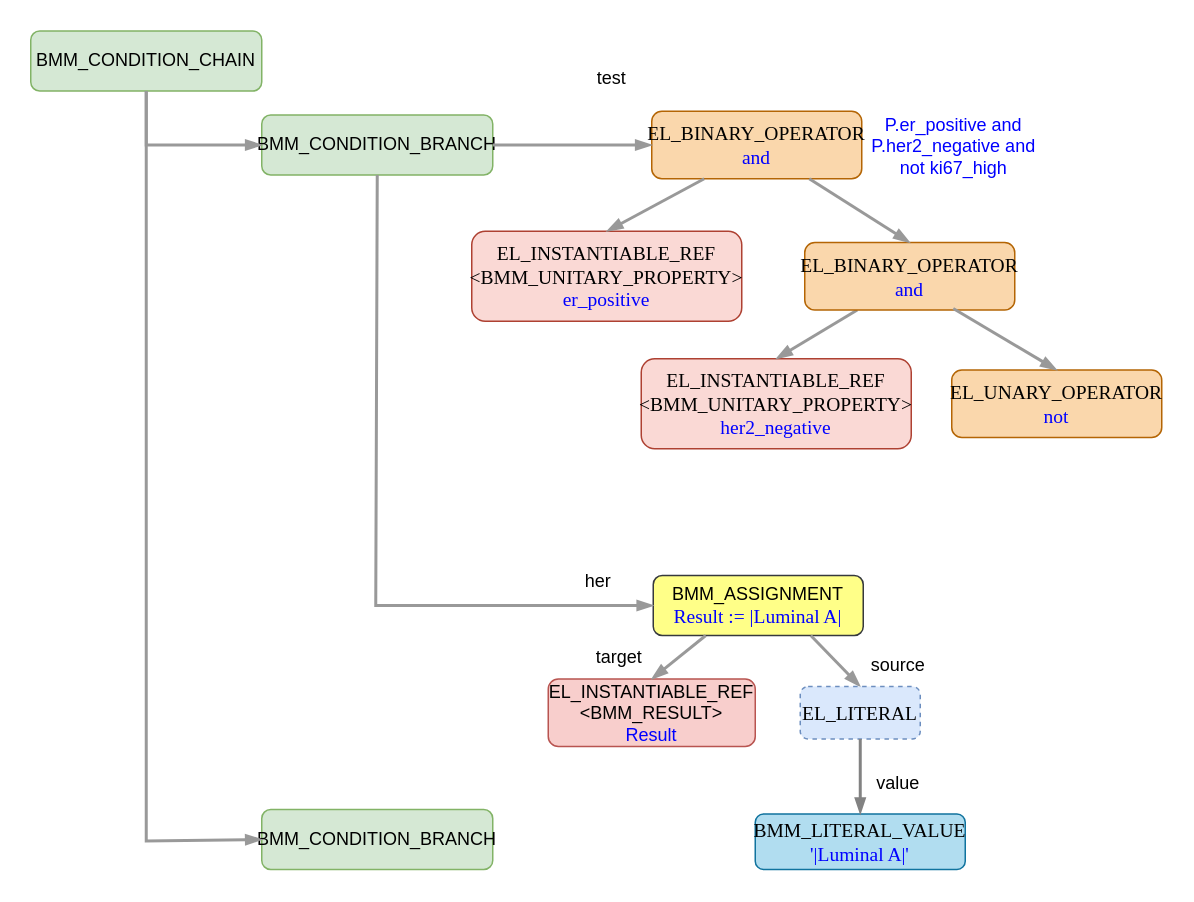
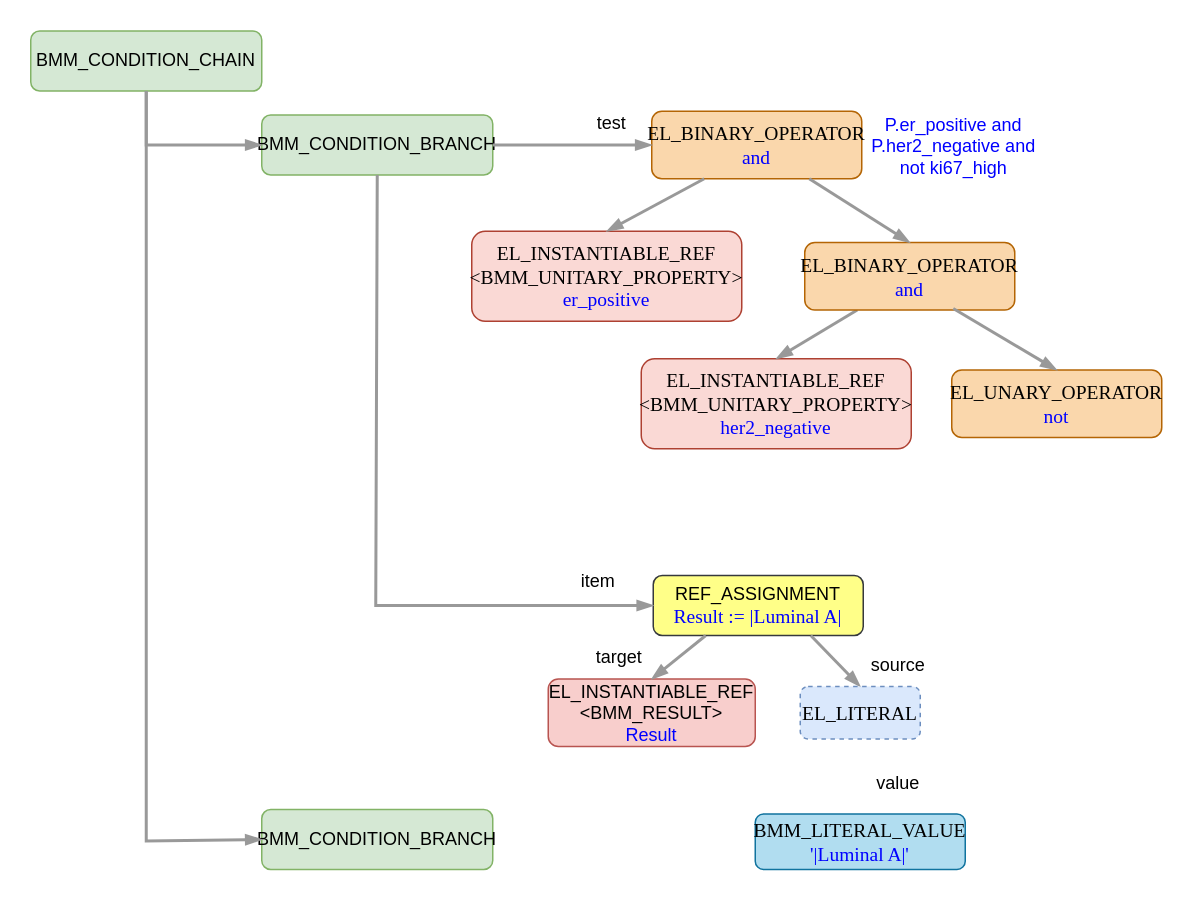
(611, 79) -> (611, 124)
(599, 581) -> (599, 581)
(758, 605) -> (758, 605)
(860, 768) -> none
